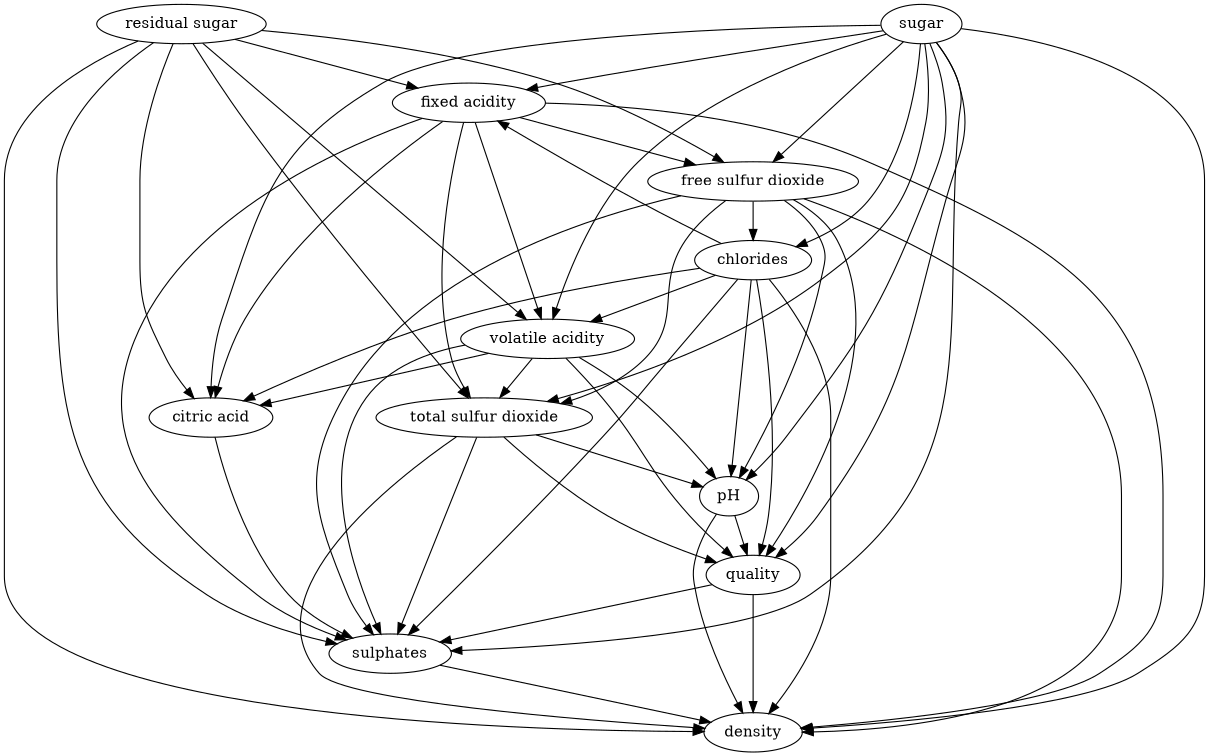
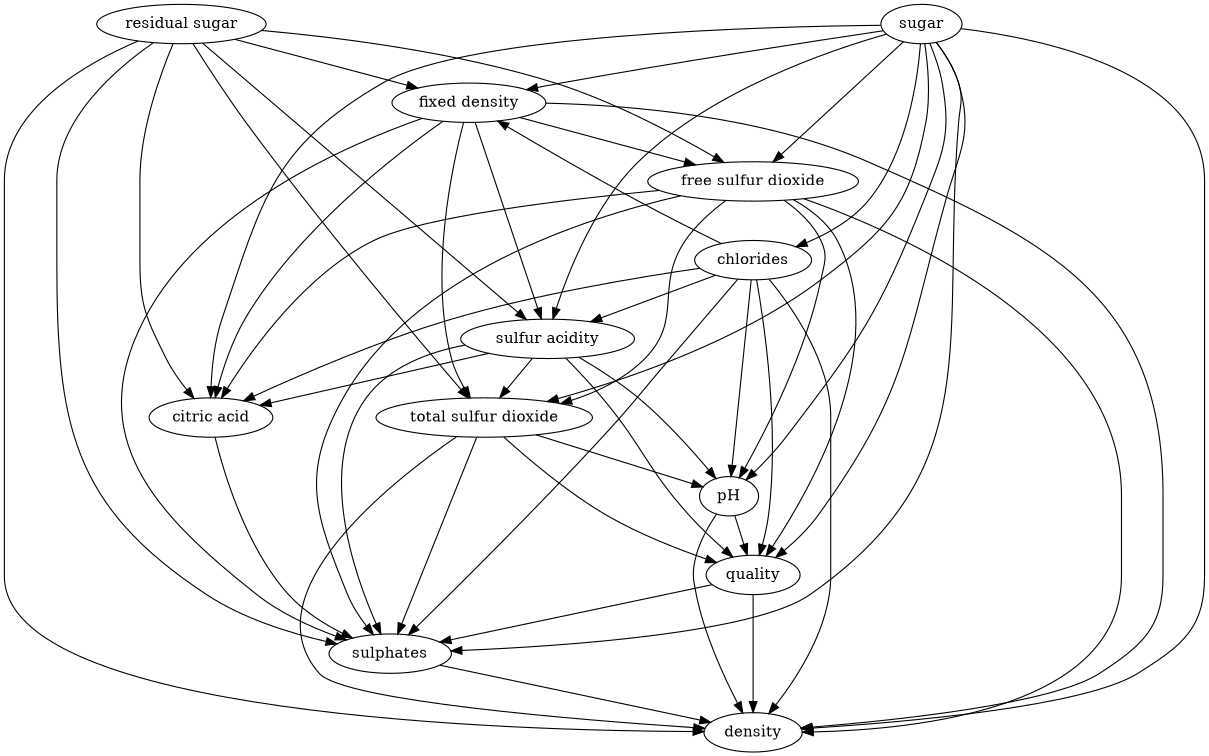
(469, 103) -> (469, 103)
(753, 215) -> (400, 231)
(548, 339) -> (548, 339)
